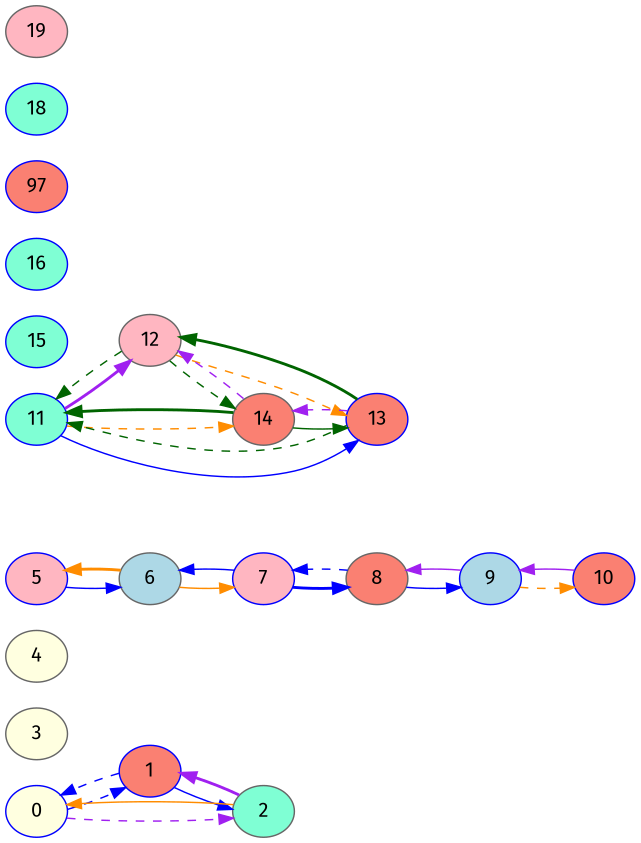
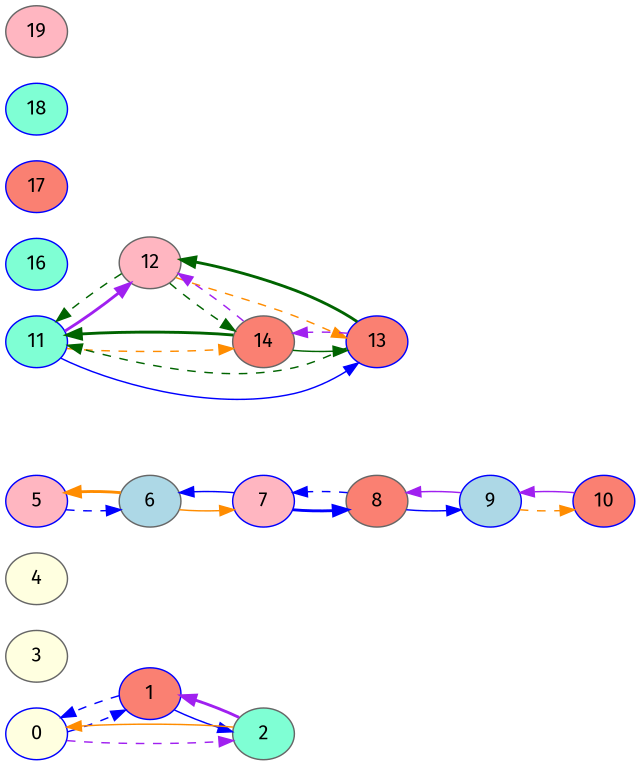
(37, 187) -> (37, 187)
(37, 342) -> none
(86, 588) -> (86, 511)
